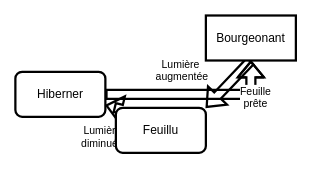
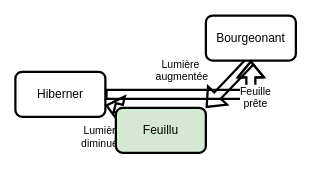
(251, 38) -> (251, 38)
(161, 130) -> (161, 130)
